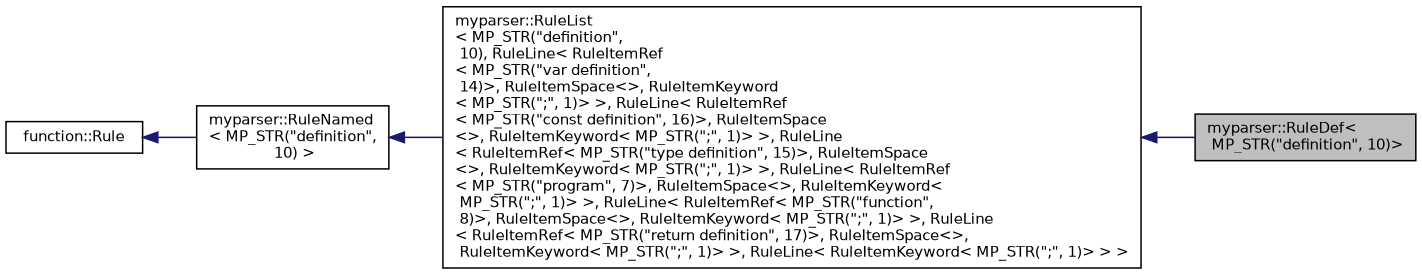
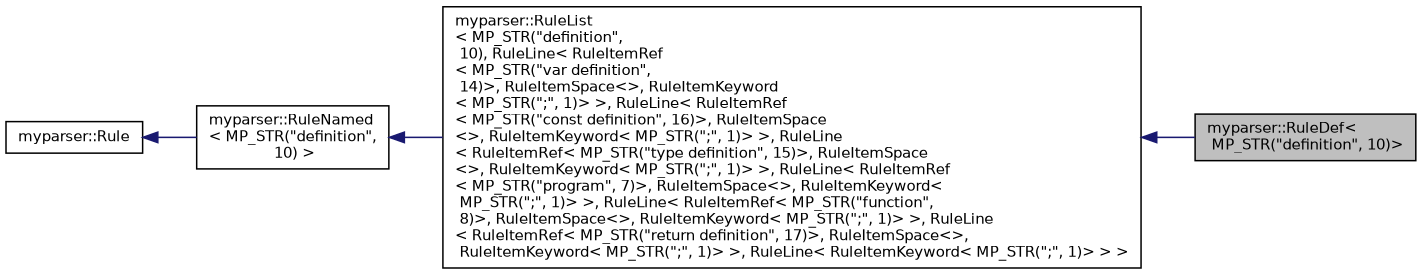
(74, 137) -> (74, 137)
